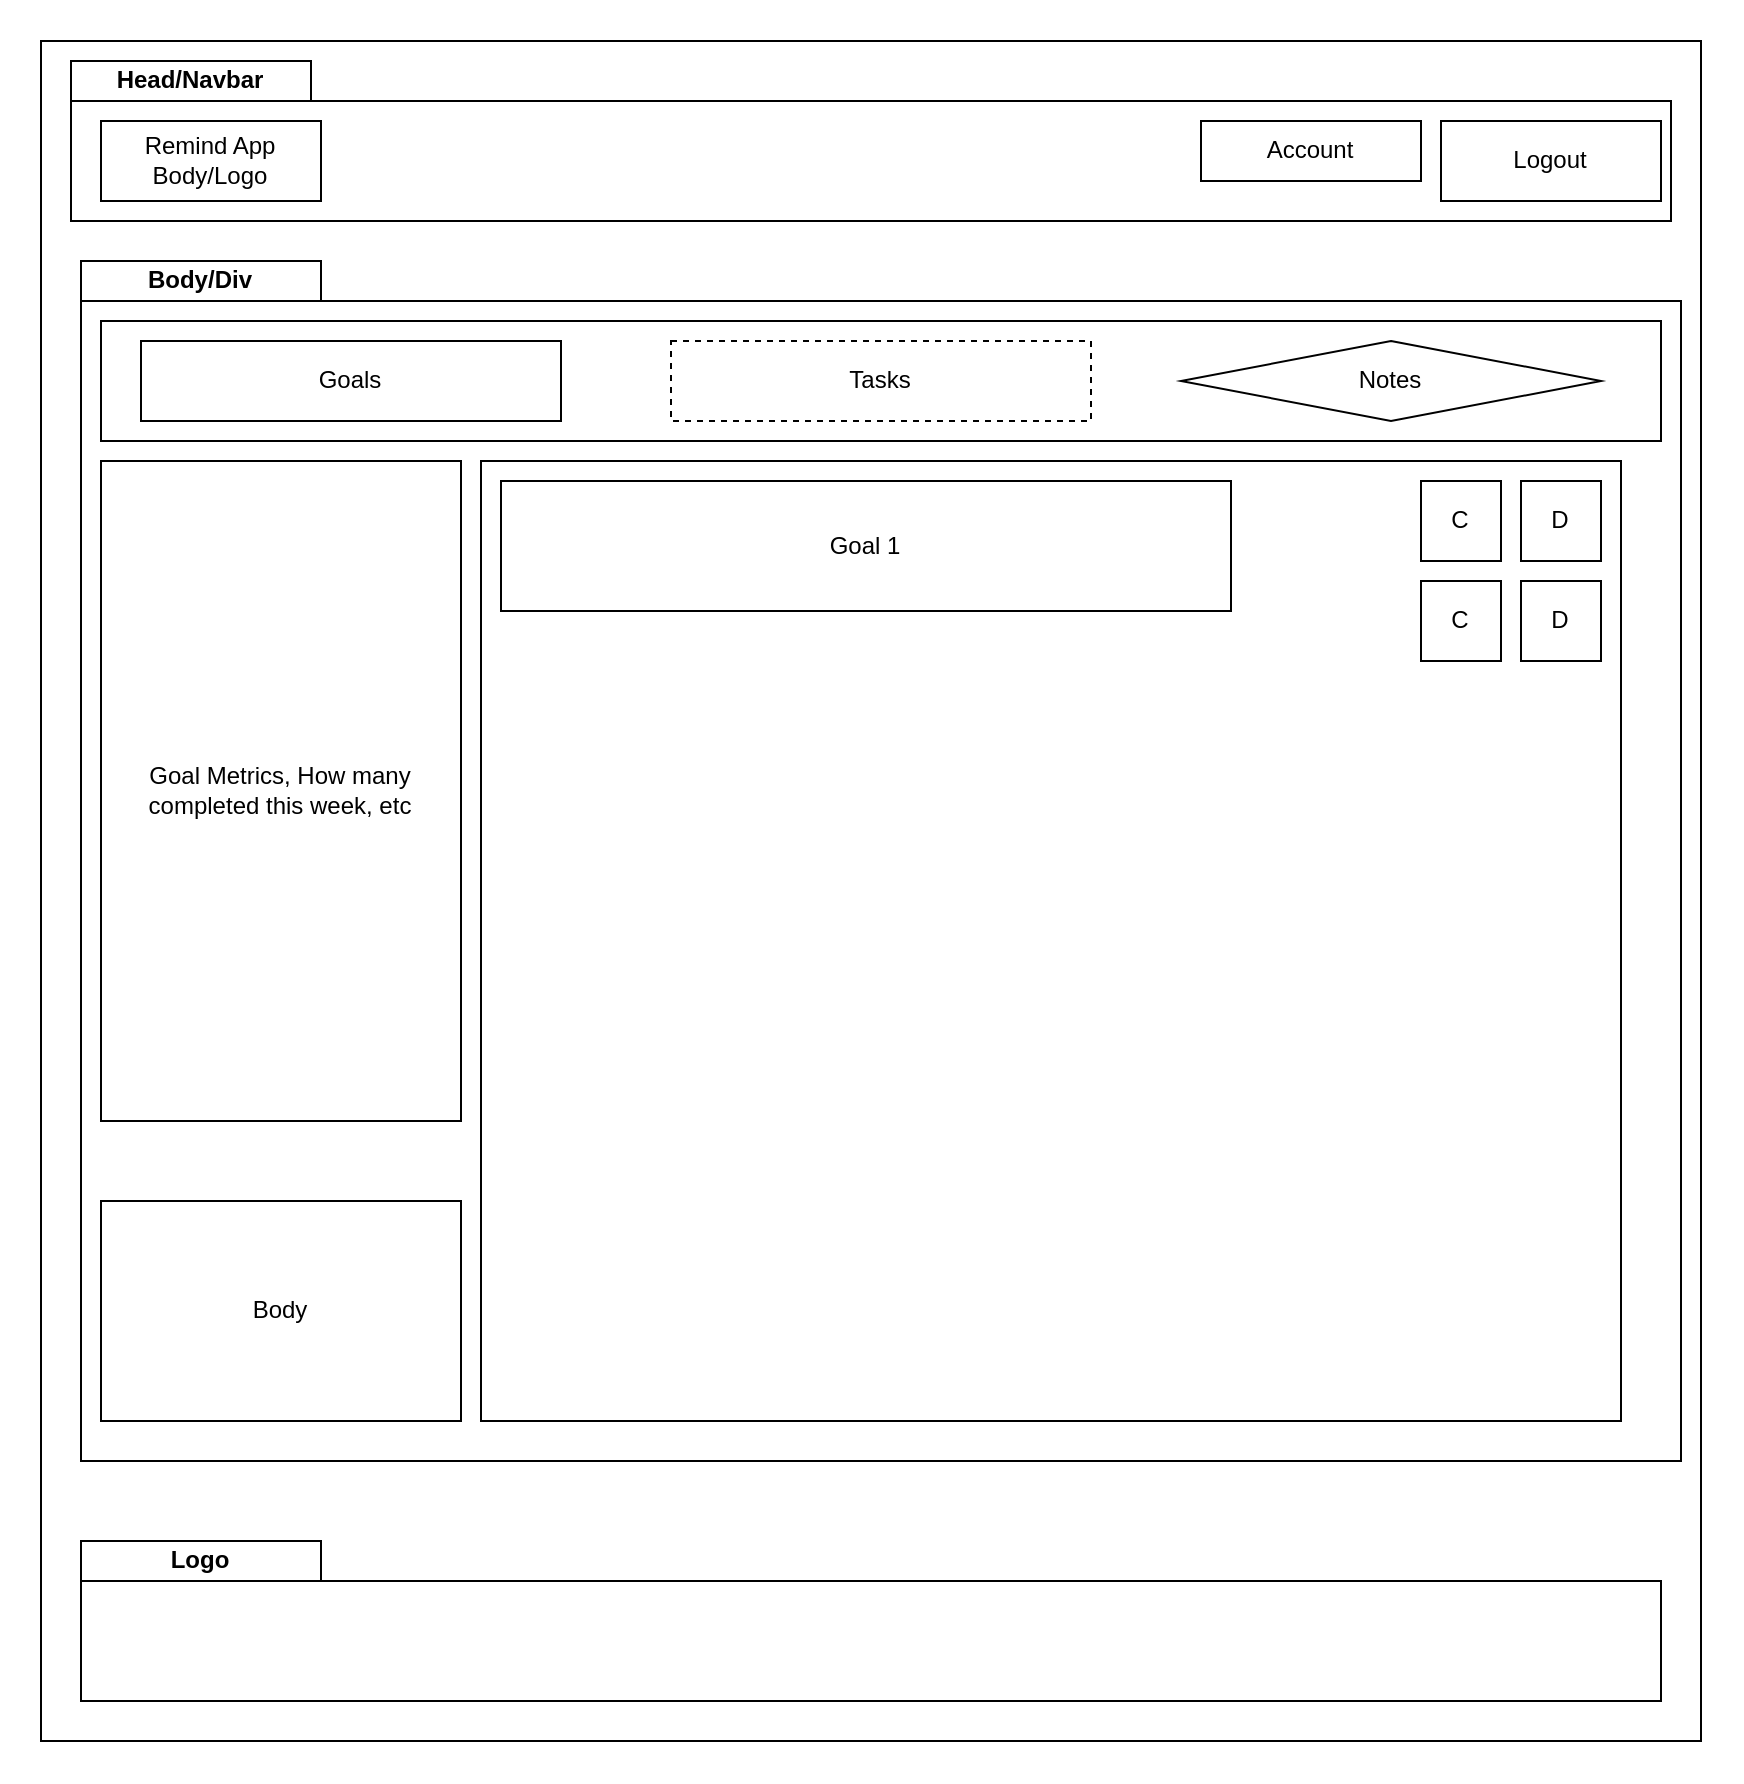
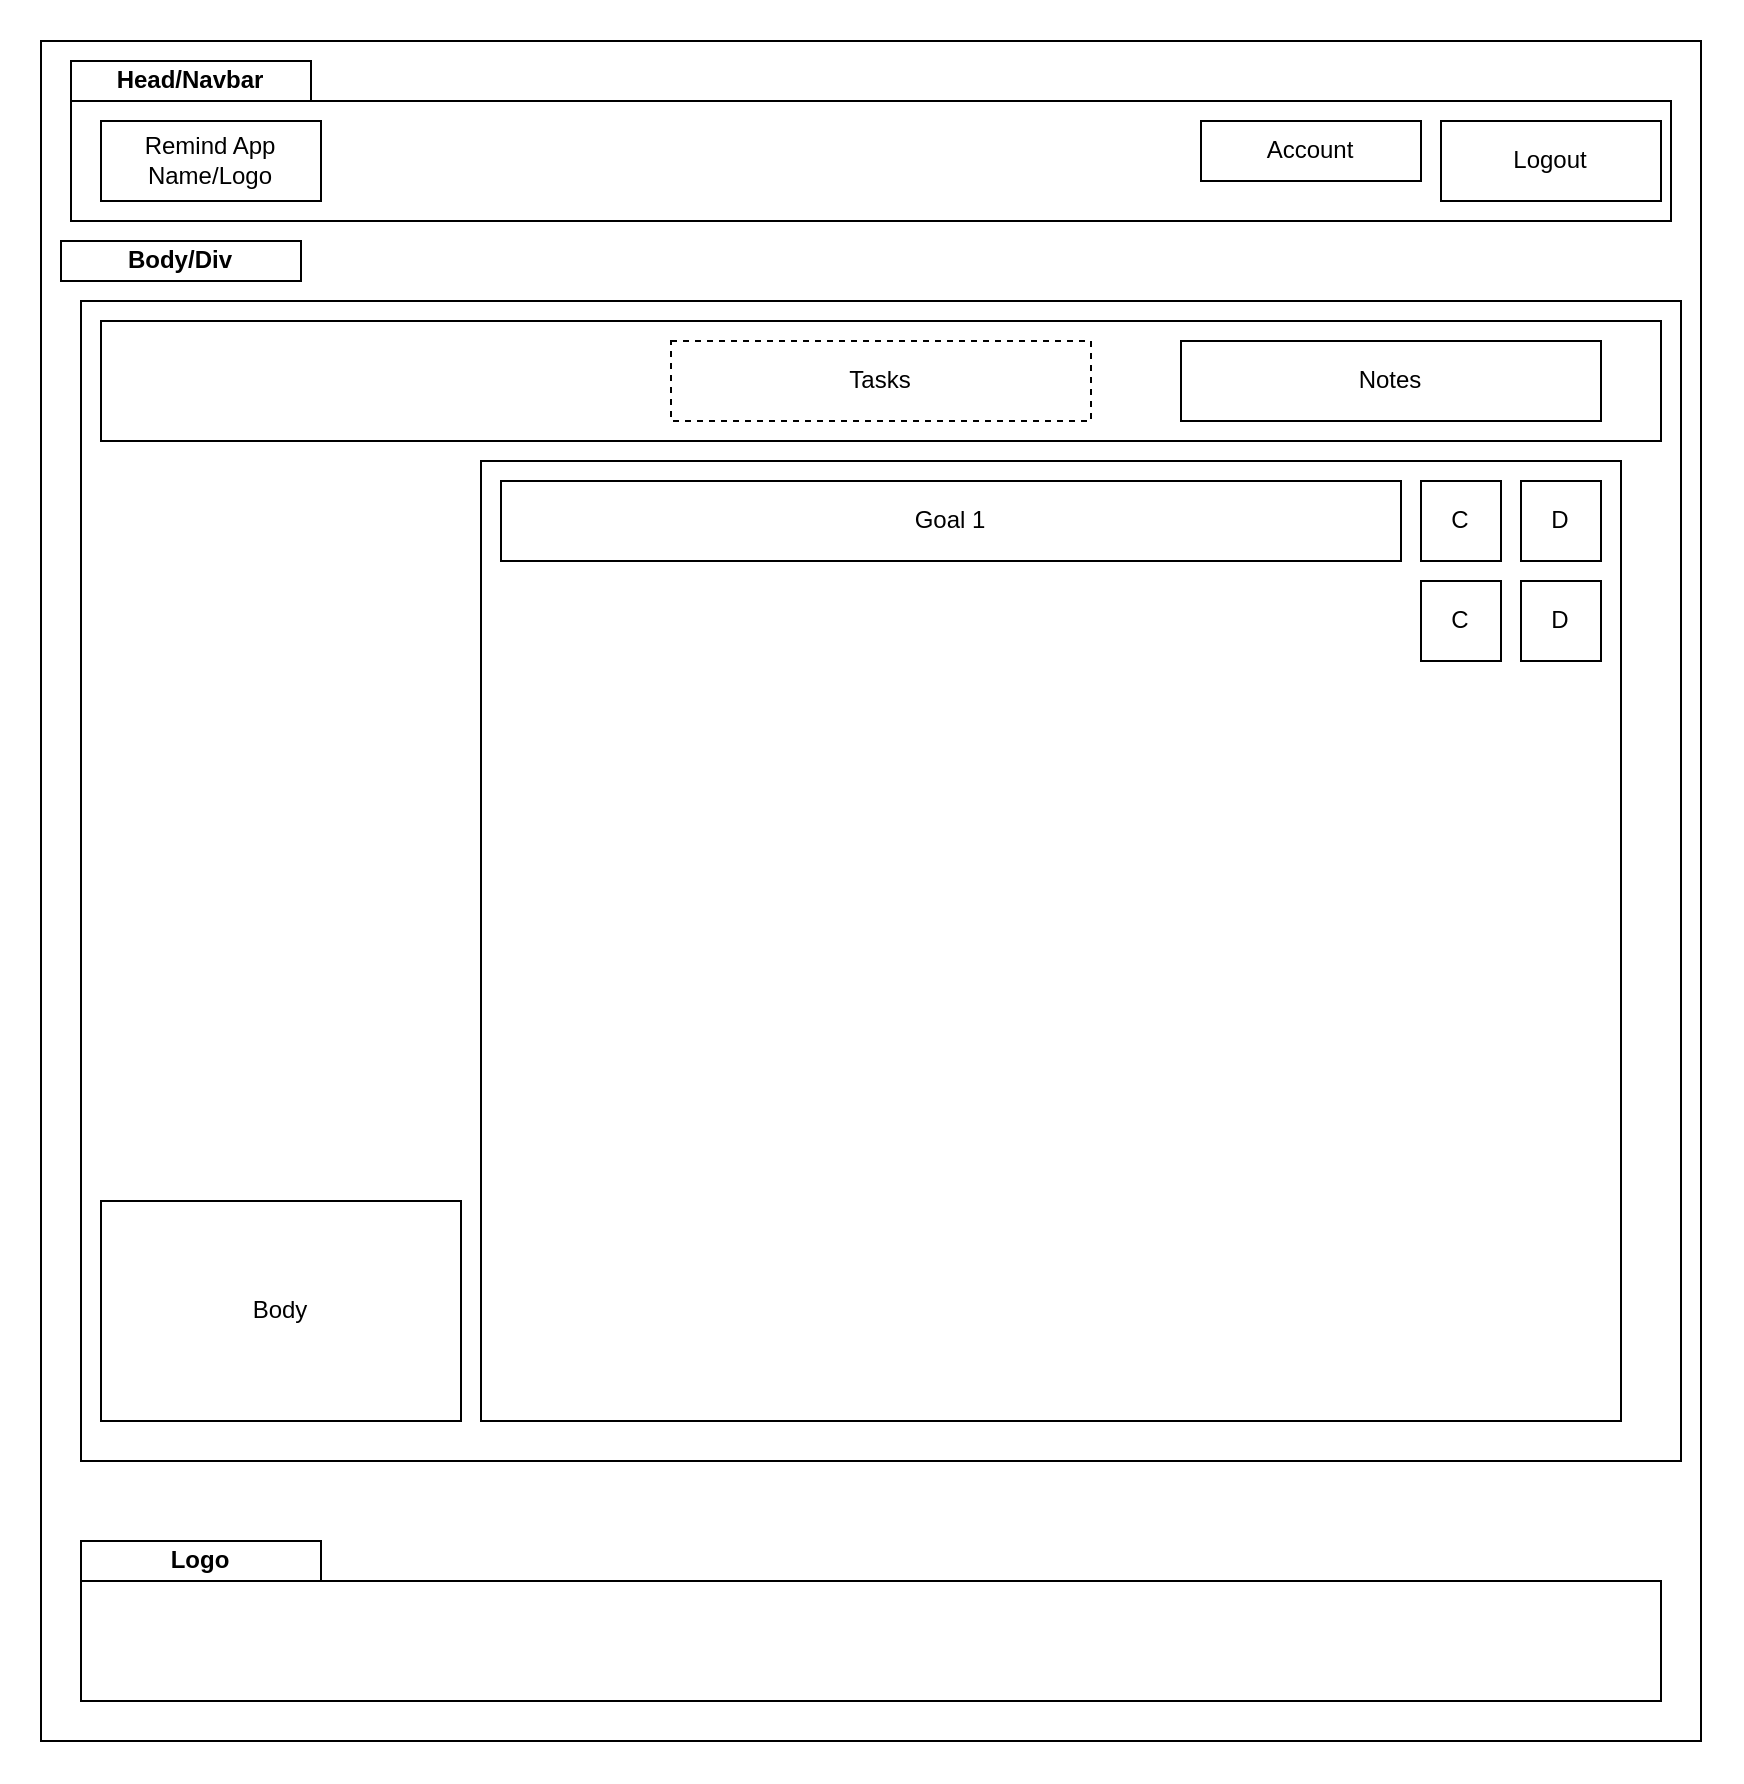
(211, 161) -> (211, 161)
(201, 281) -> (181, 261)
(351, 381) -> none
(1391, 381) -> (1391, 381)
(866, 546) -> (951, 521)
(281, 791) -> none
